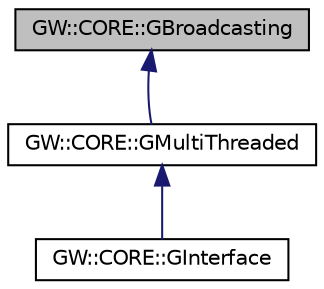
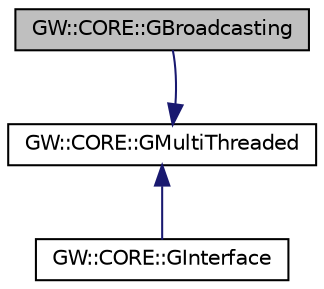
(149, 98) -> (176, 77)
